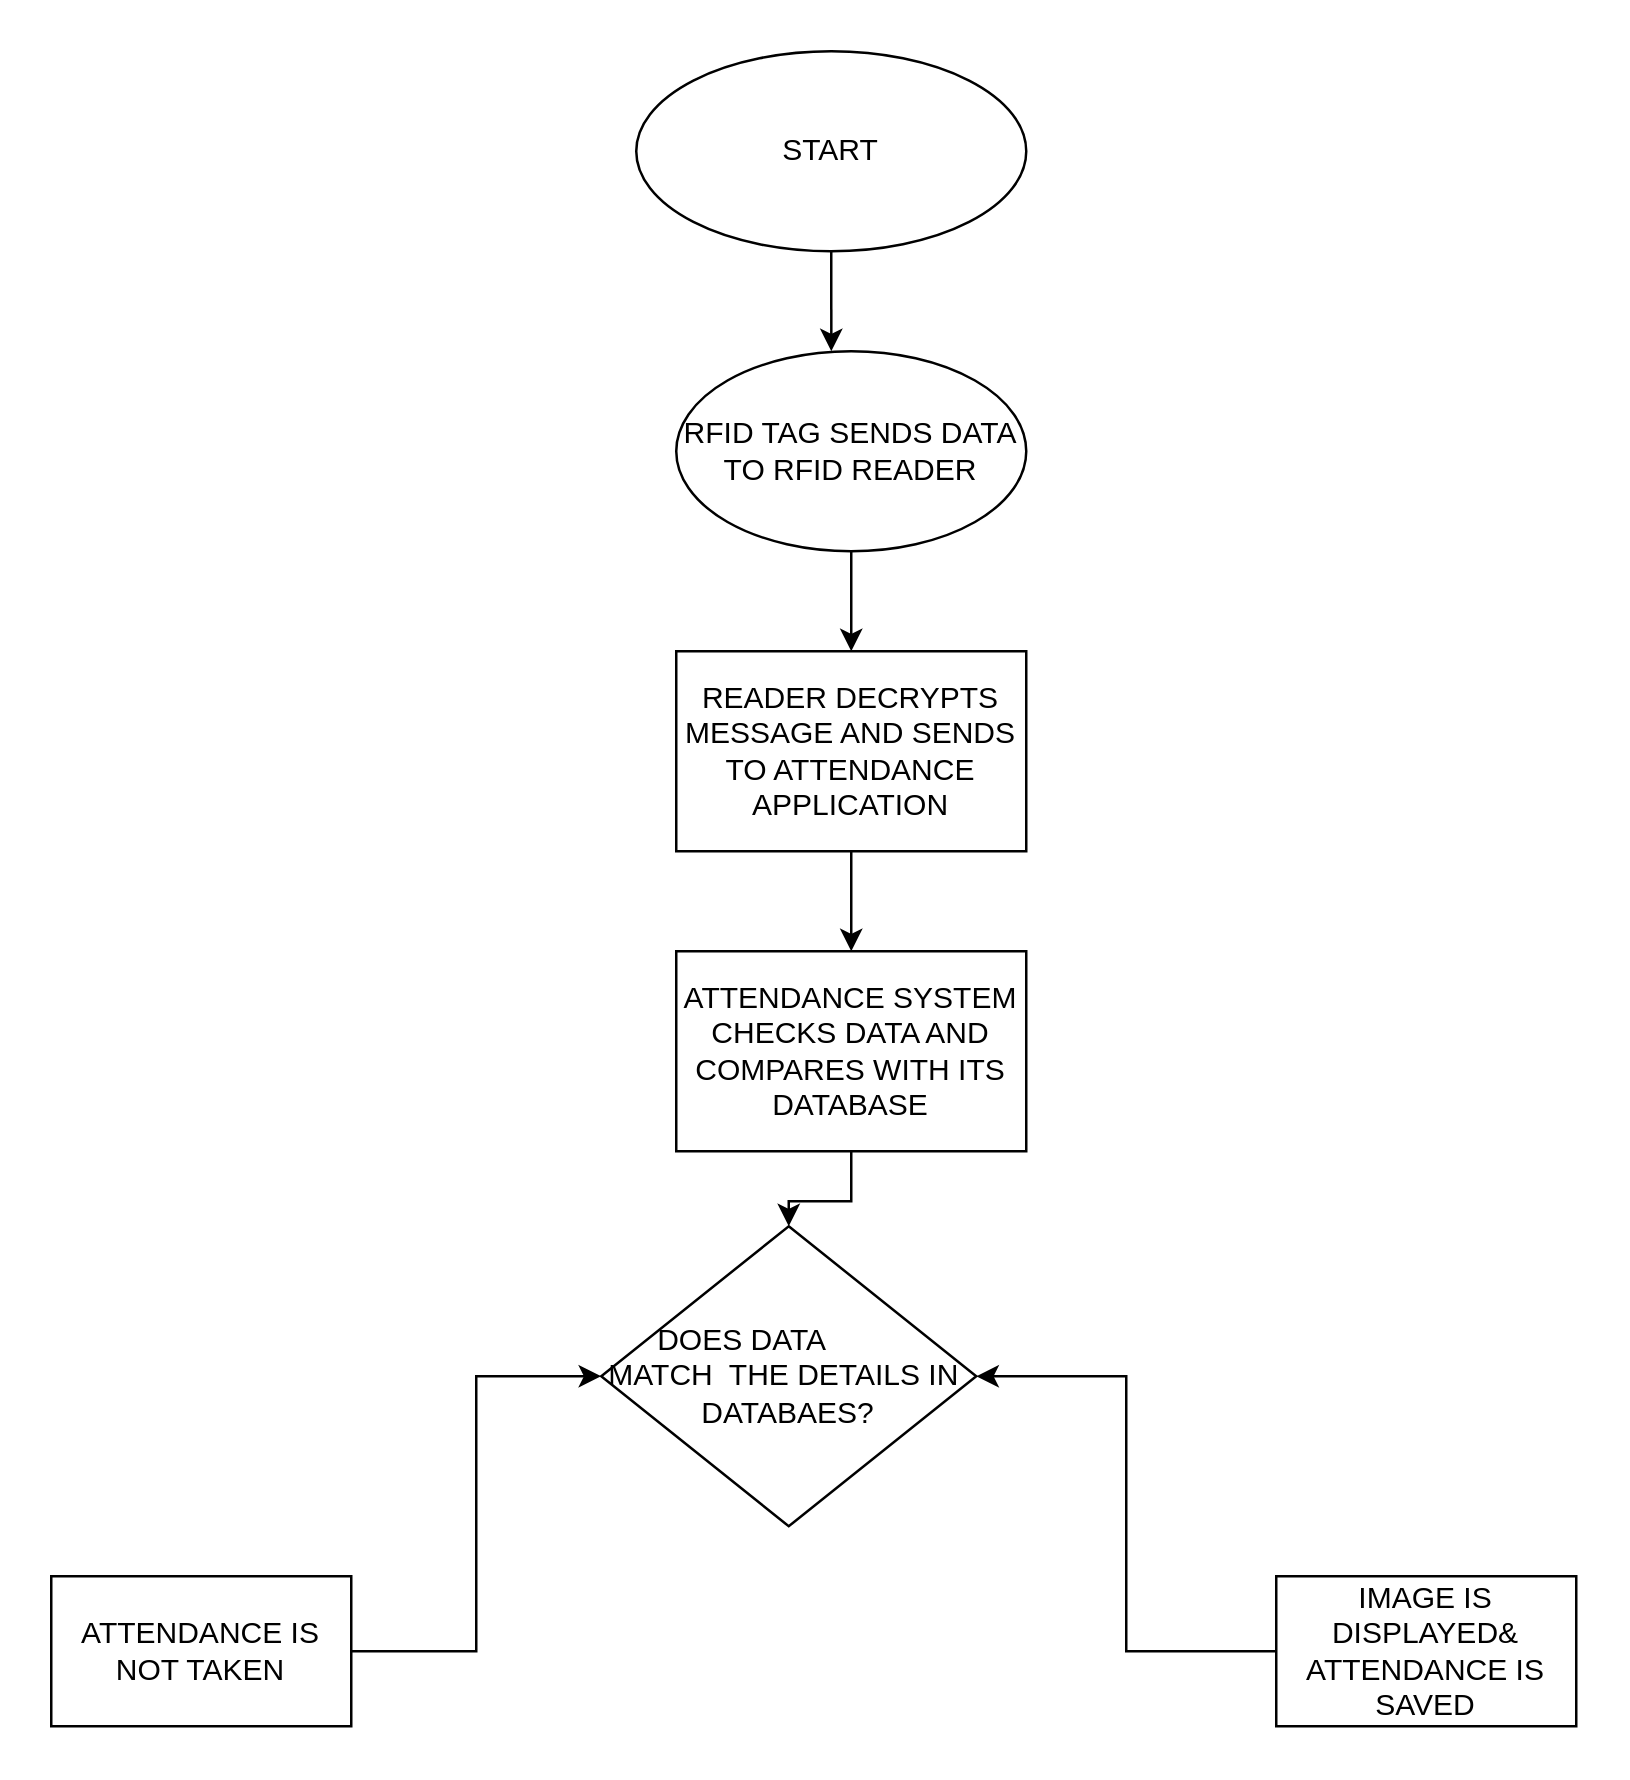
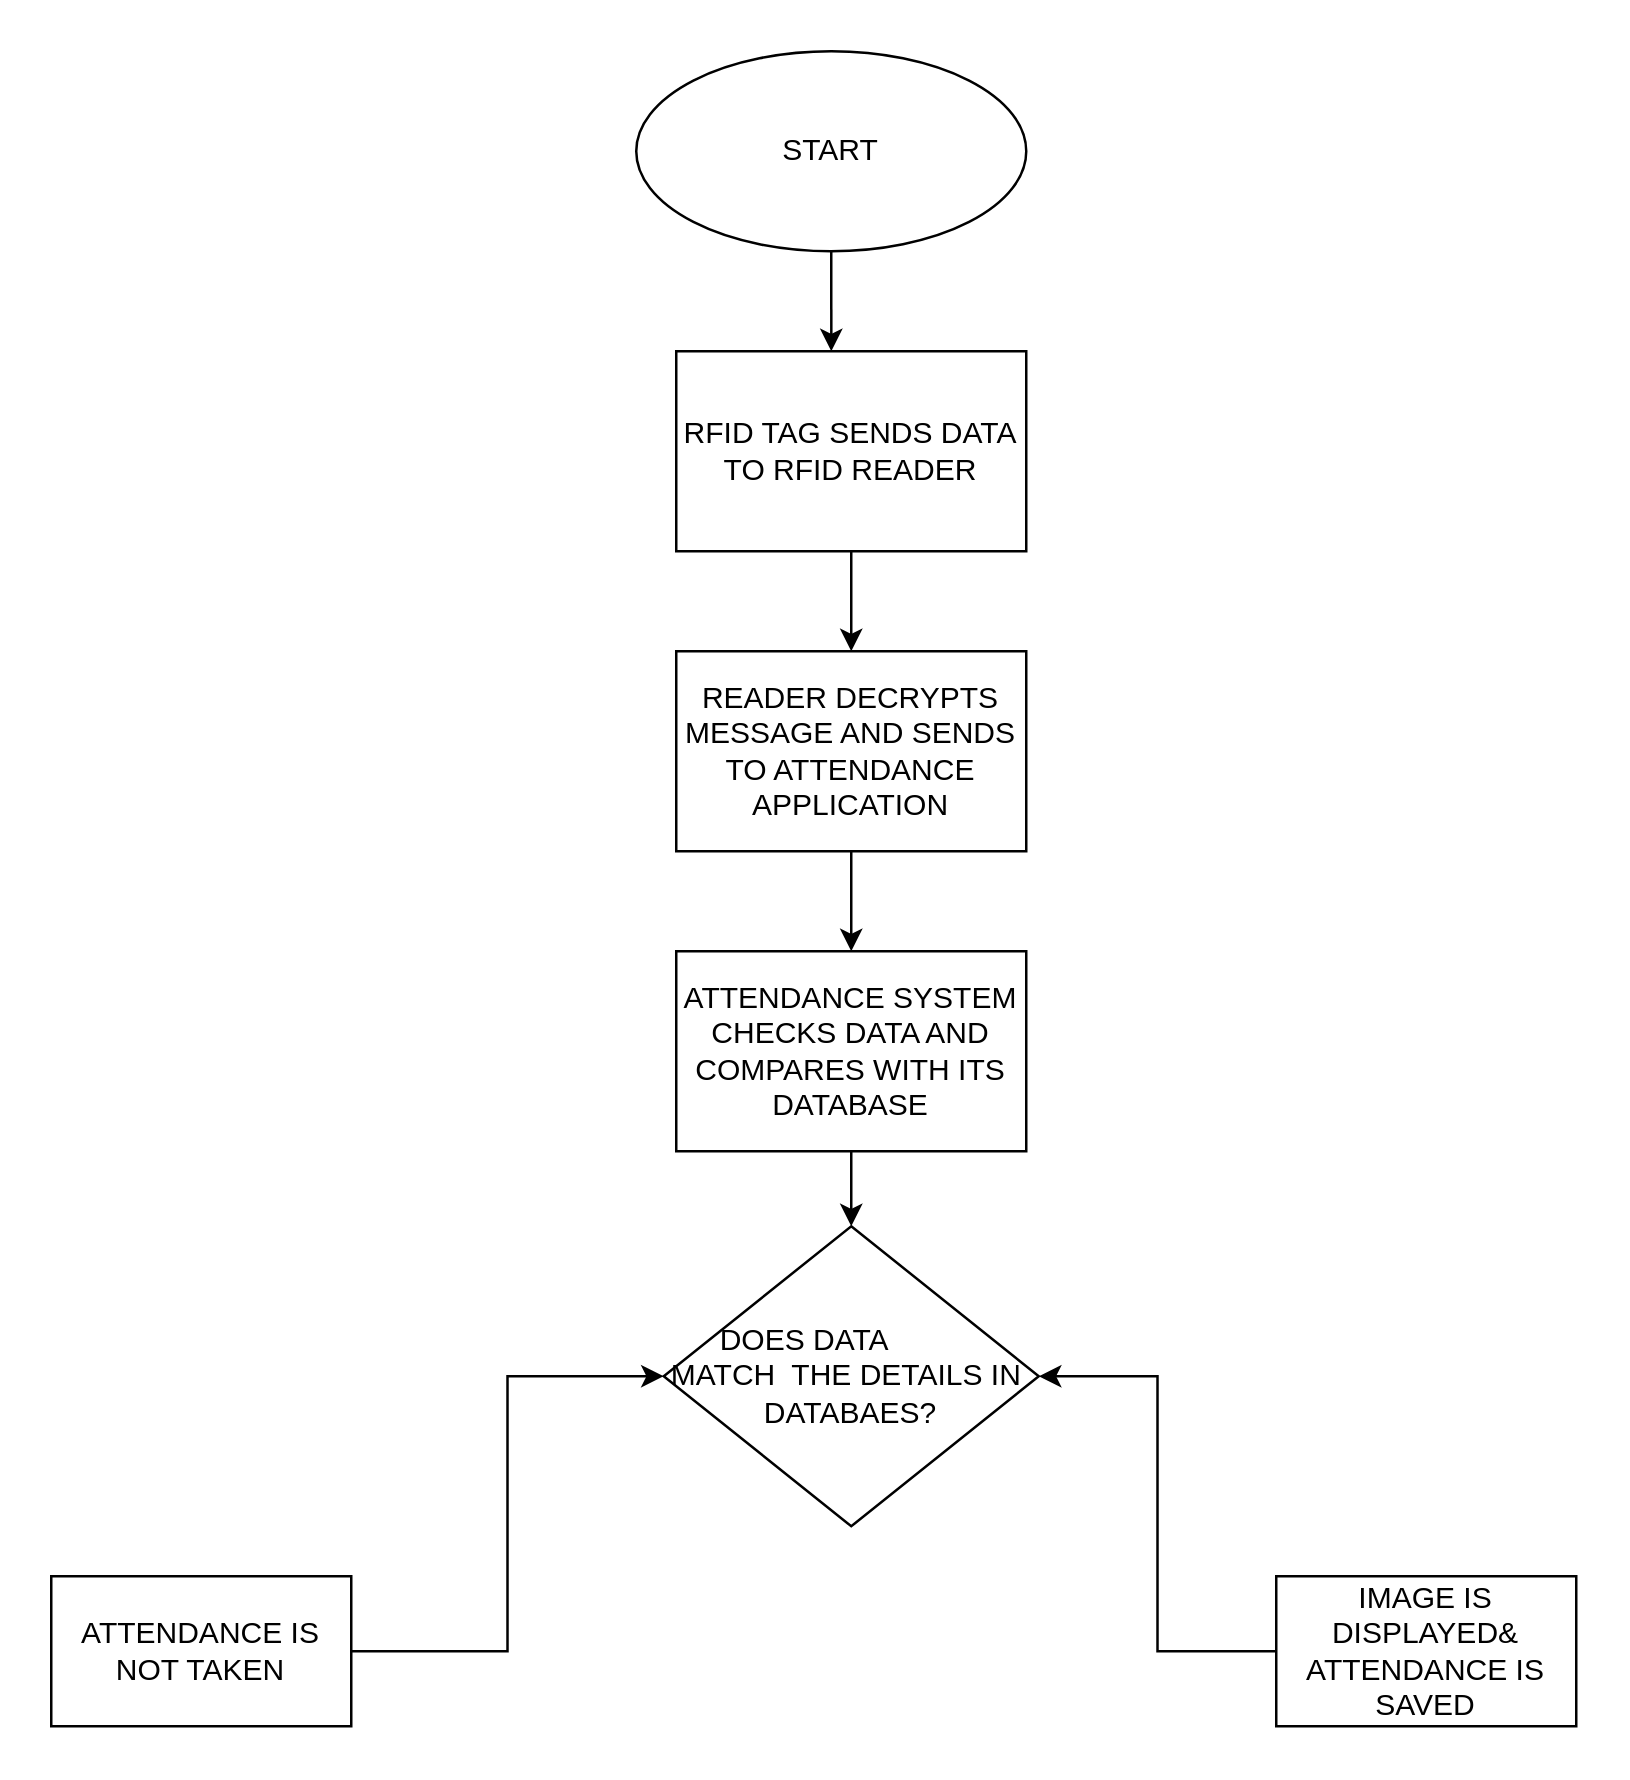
(851, 451) -> (851, 451)
(789, 1376) -> (851, 1376)
